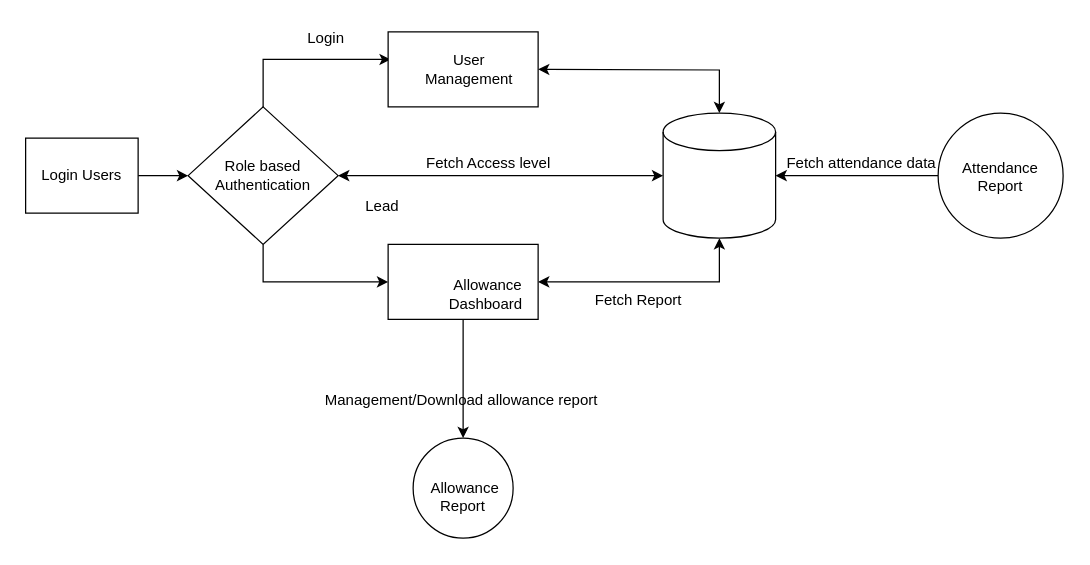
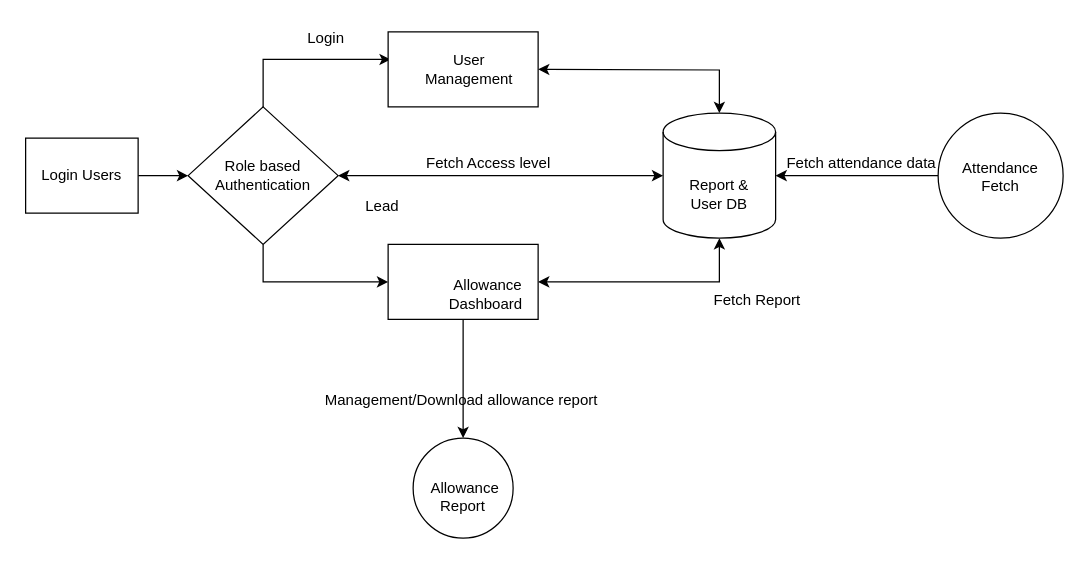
(1001, 177) -> (1001, 177)
none -> (719, 194)
(638, 301) -> (757, 301)
